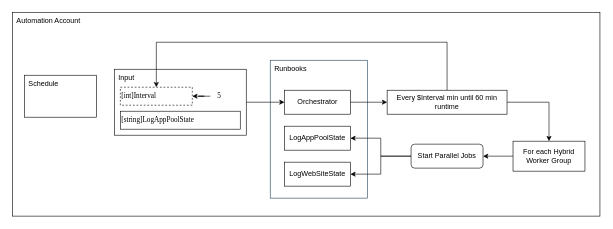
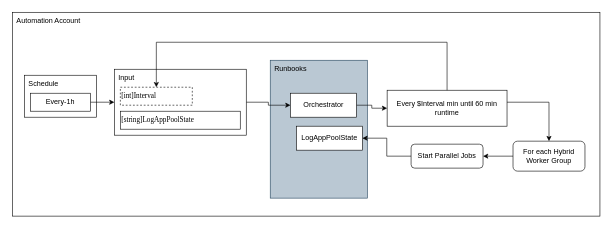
(291, 69) -> (291, 69)
(201, 96) -> none
(219, 96) -> none
none -> (60, 102)
none -> (108, 102)
(318, 102) -> (324, 105)
(447, 102) -> (447, 108)
(318, 138) -> (330, 138)
(549, 156) -> (549, 156)
(381, 167) -> none
(318, 174) -> none
